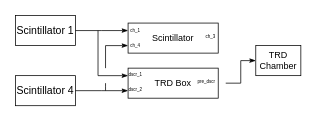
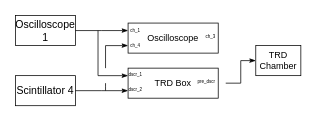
(45, 30) -> (45, 30)
(173, 38) -> (173, 38)
